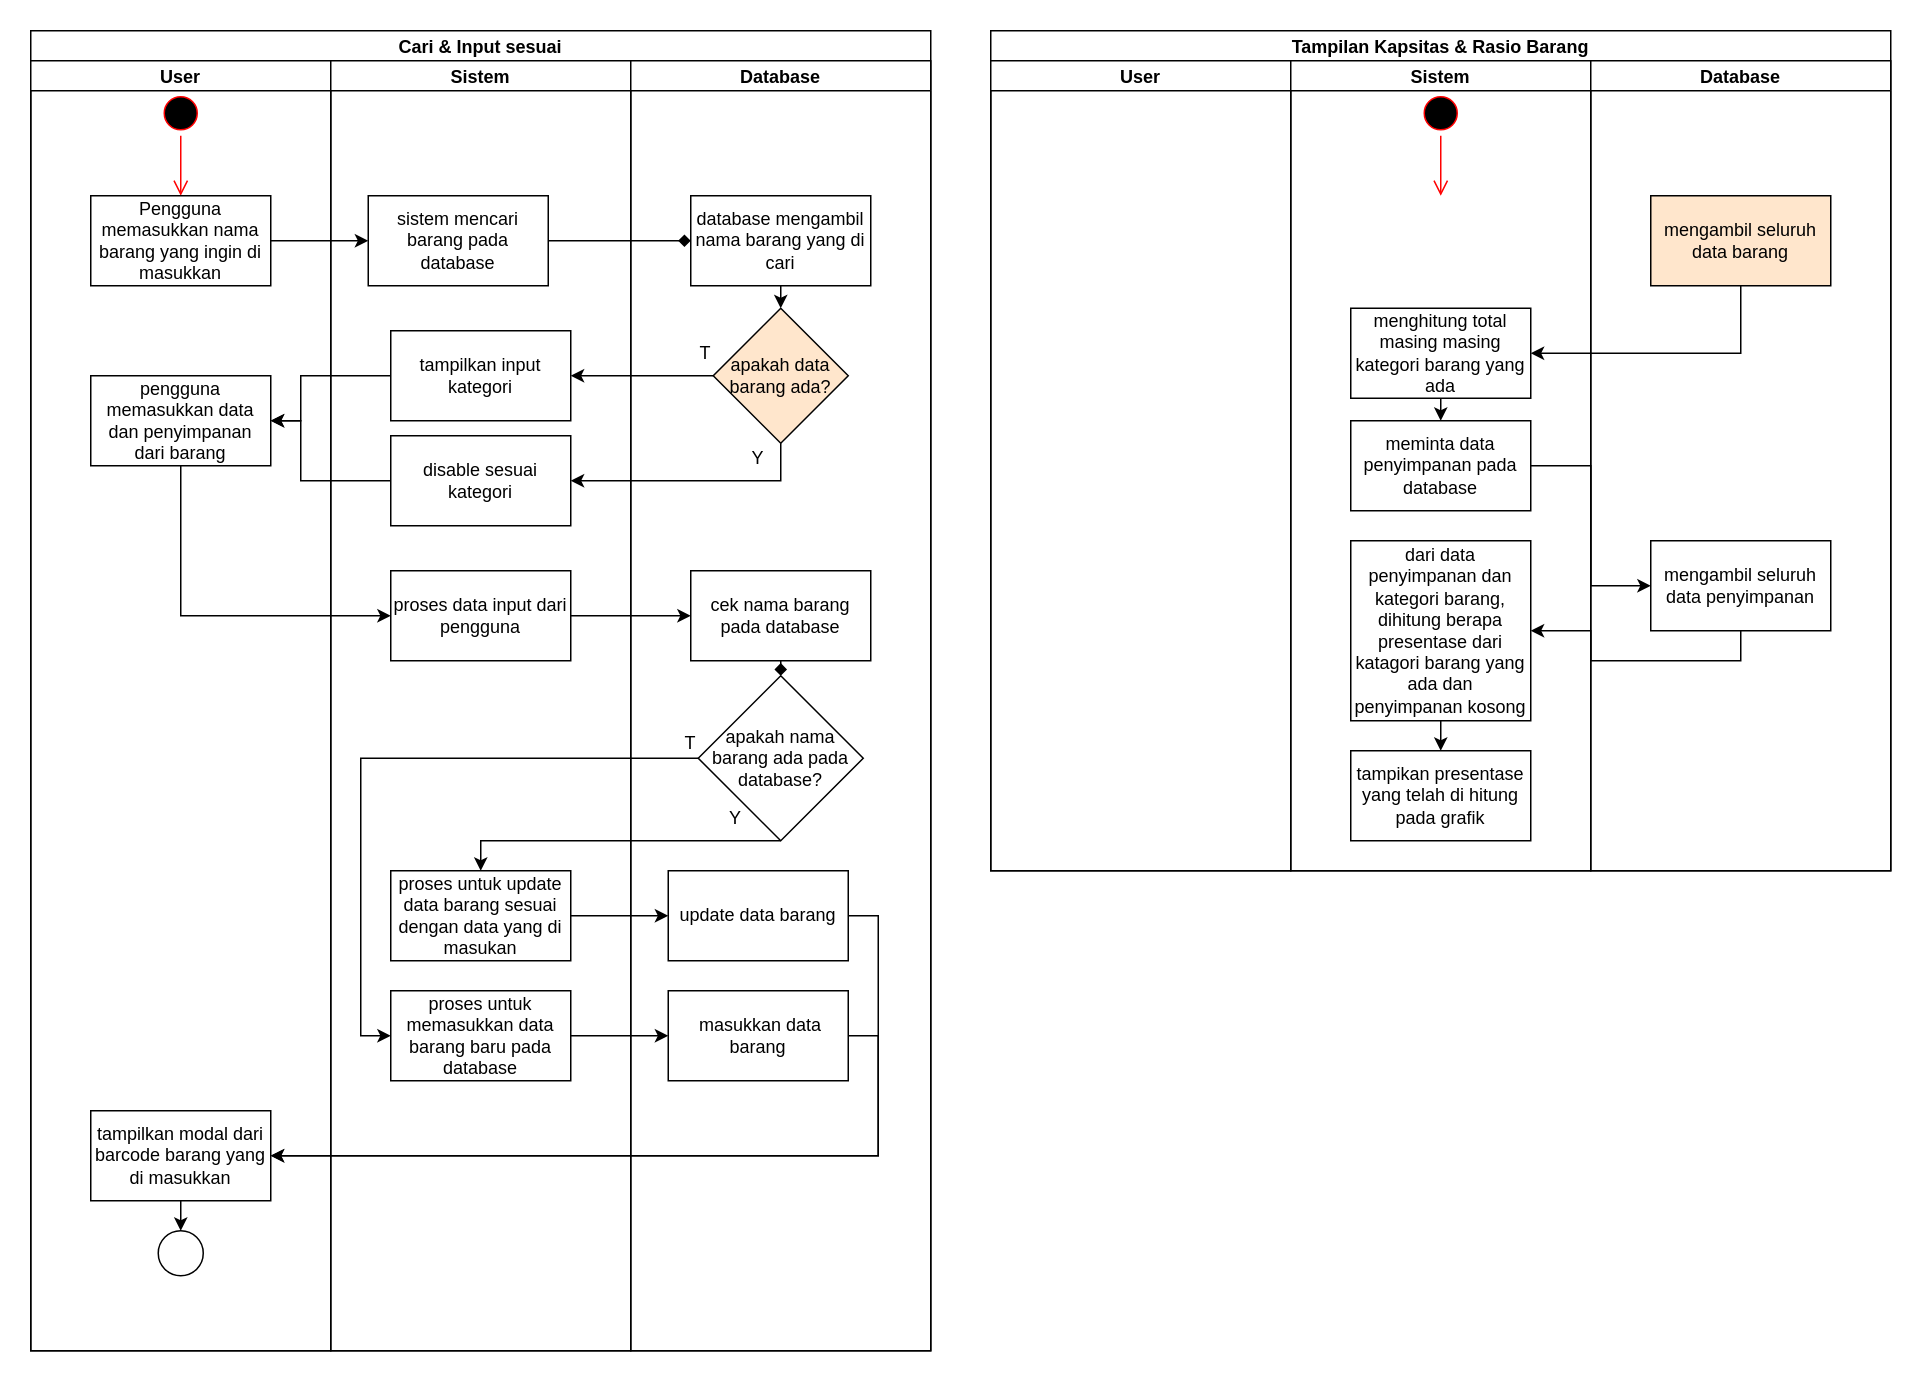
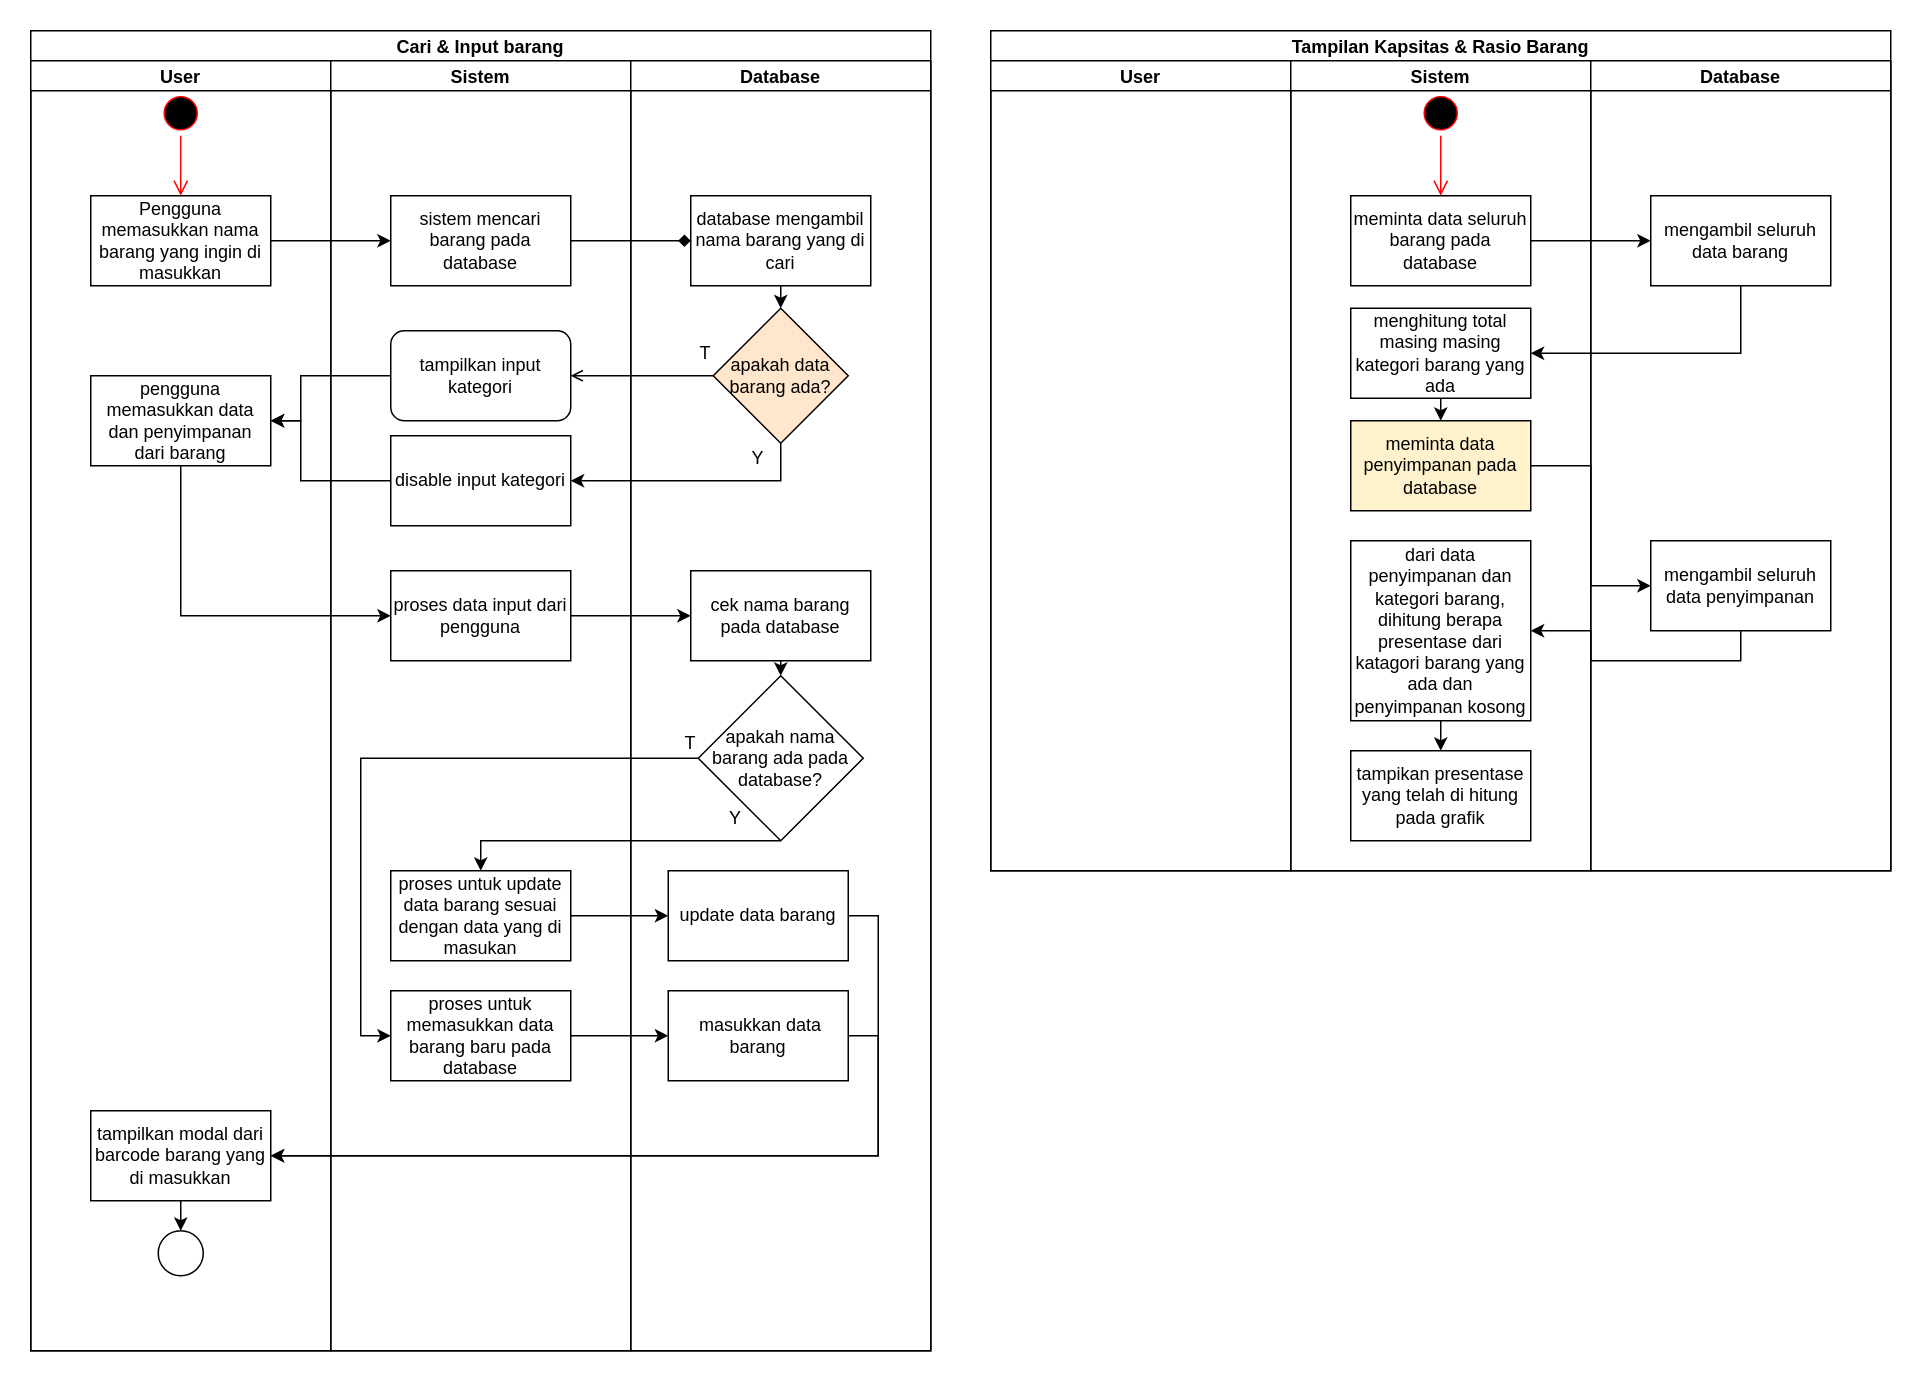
(480, 47) -> (480, 47)
(458, 241) -> (481, 241)
none -> (1441, 241)
none -> (1586, 241)
(1741, 241) -> (1741, 241)
(481, 376) -> (481, 376)
(582, 376) -> (579, 376)
(1441, 466) -> (1441, 466)
(481, 481) -> (481, 481)
(781, 663) -> (781, 664)
